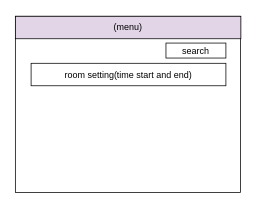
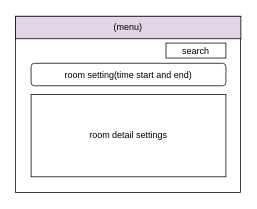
(129, 74) -> (129, 74)
none -> (129, 135)
